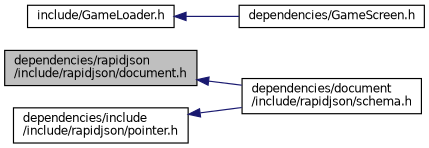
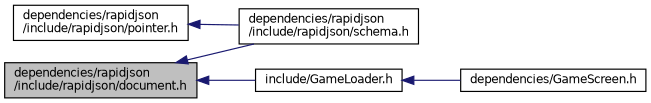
none -> (232, 80)
(332, 96) -> (329, 26)
(101, 125) -> (101, 23)
